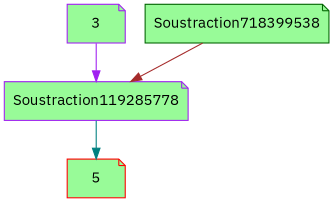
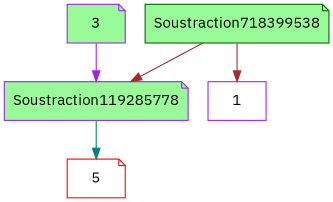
none -> (237, 101)
(96, 178) -> (96, 178)
